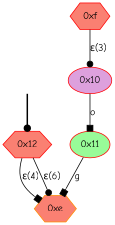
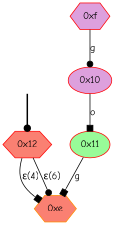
(90, 16) -> (90, 16)
(98, 48) -> (93, 48)
